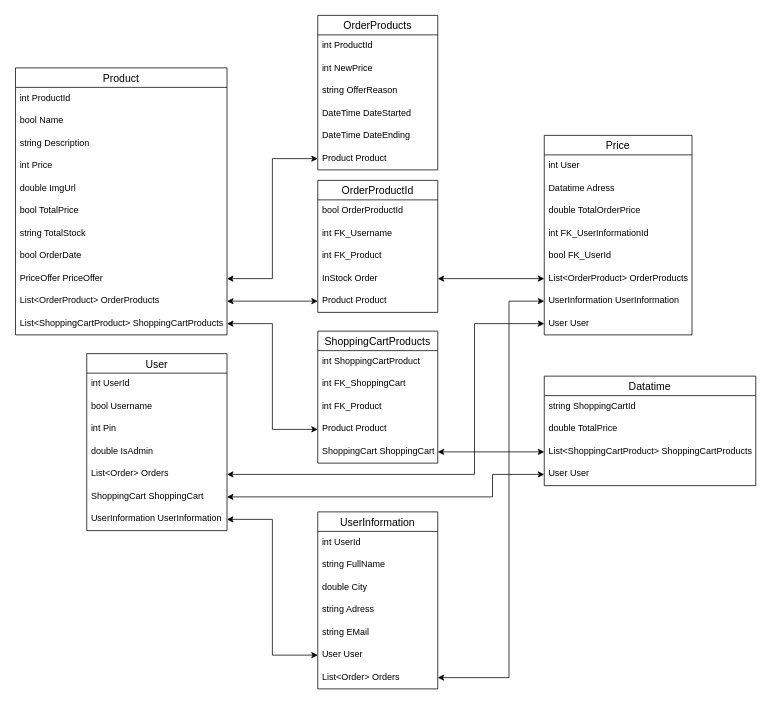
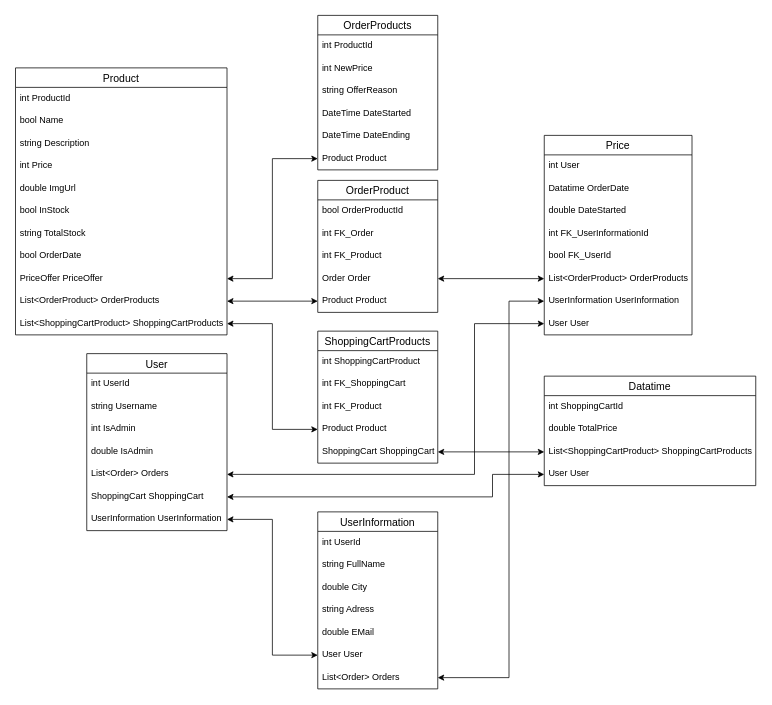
(584, 188) -> (591, 188)
(377, 191) -> (377, 191)
(53, 210) -> (47, 210)
(599, 210) -> (591, 210)
(357, 233) -> (350, 233)
(353, 278) -> (348, 278)
(121, 406) -> (126, 406)
(598, 406) -> (590, 406)
(105, 428) -> (115, 428)
(347, 632) -> (347, 632)
